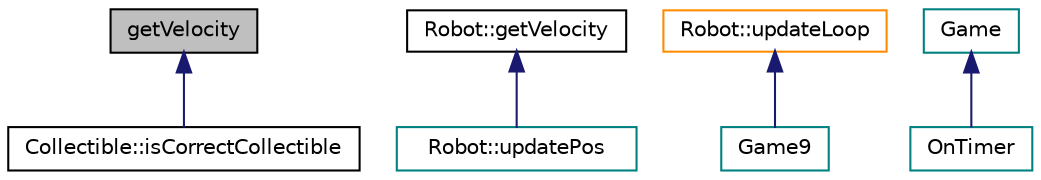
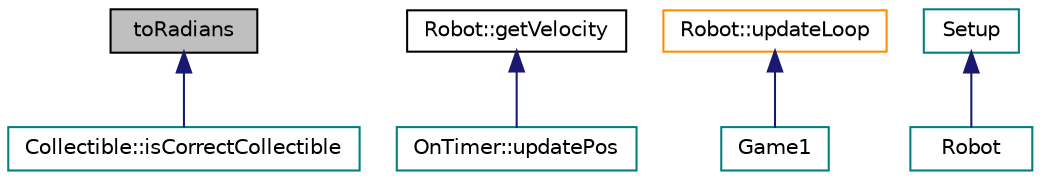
(184, 31) -> (184, 31)
(971, 31) -> (971, 31)
(184, 149) -> (184, 149)
(517, 149) -> (517, 149)
(775, 149) -> (775, 149)
(971, 149) -> (971, 149)
